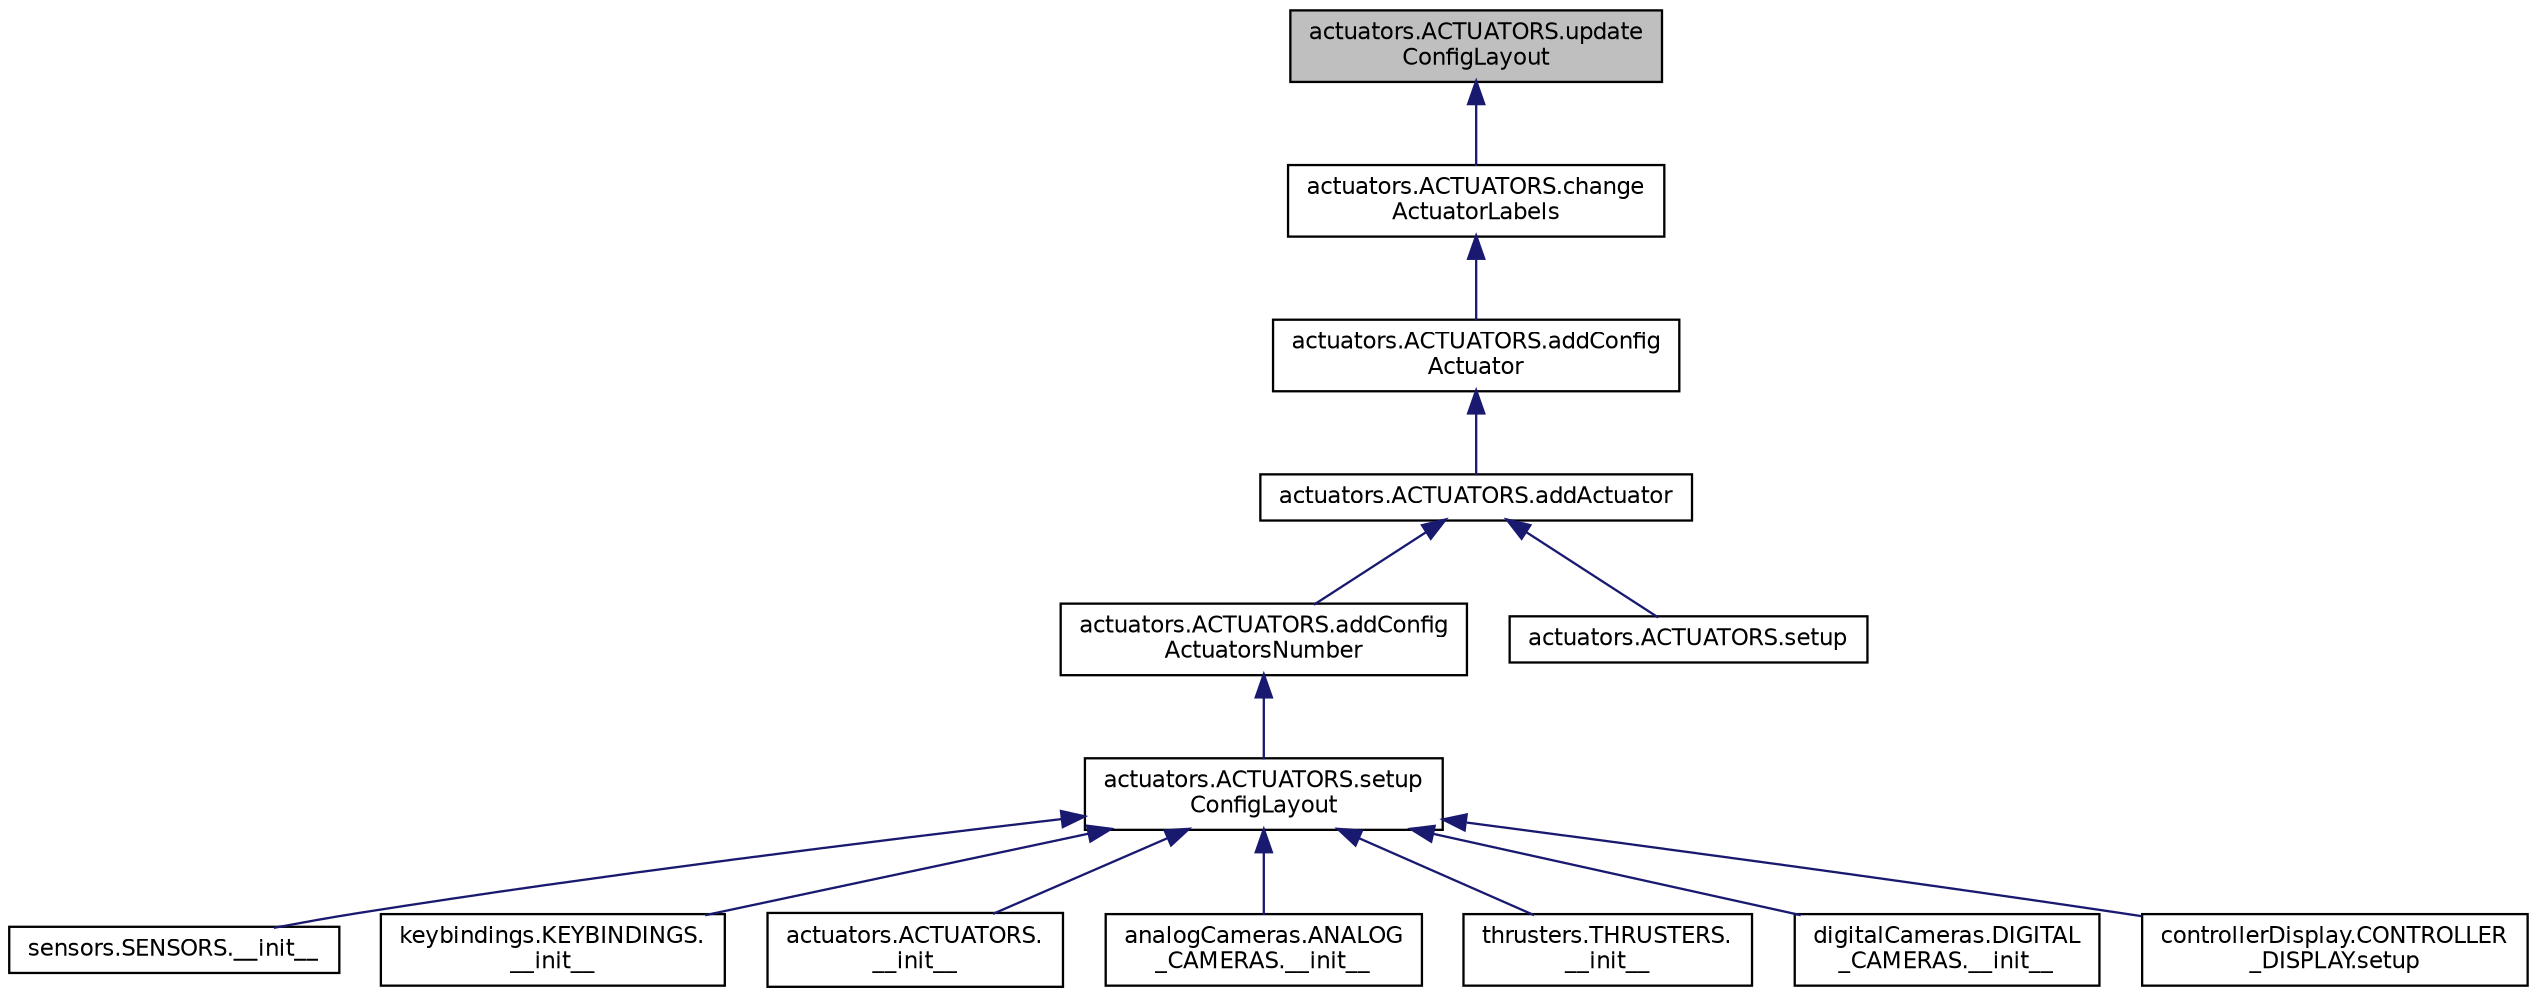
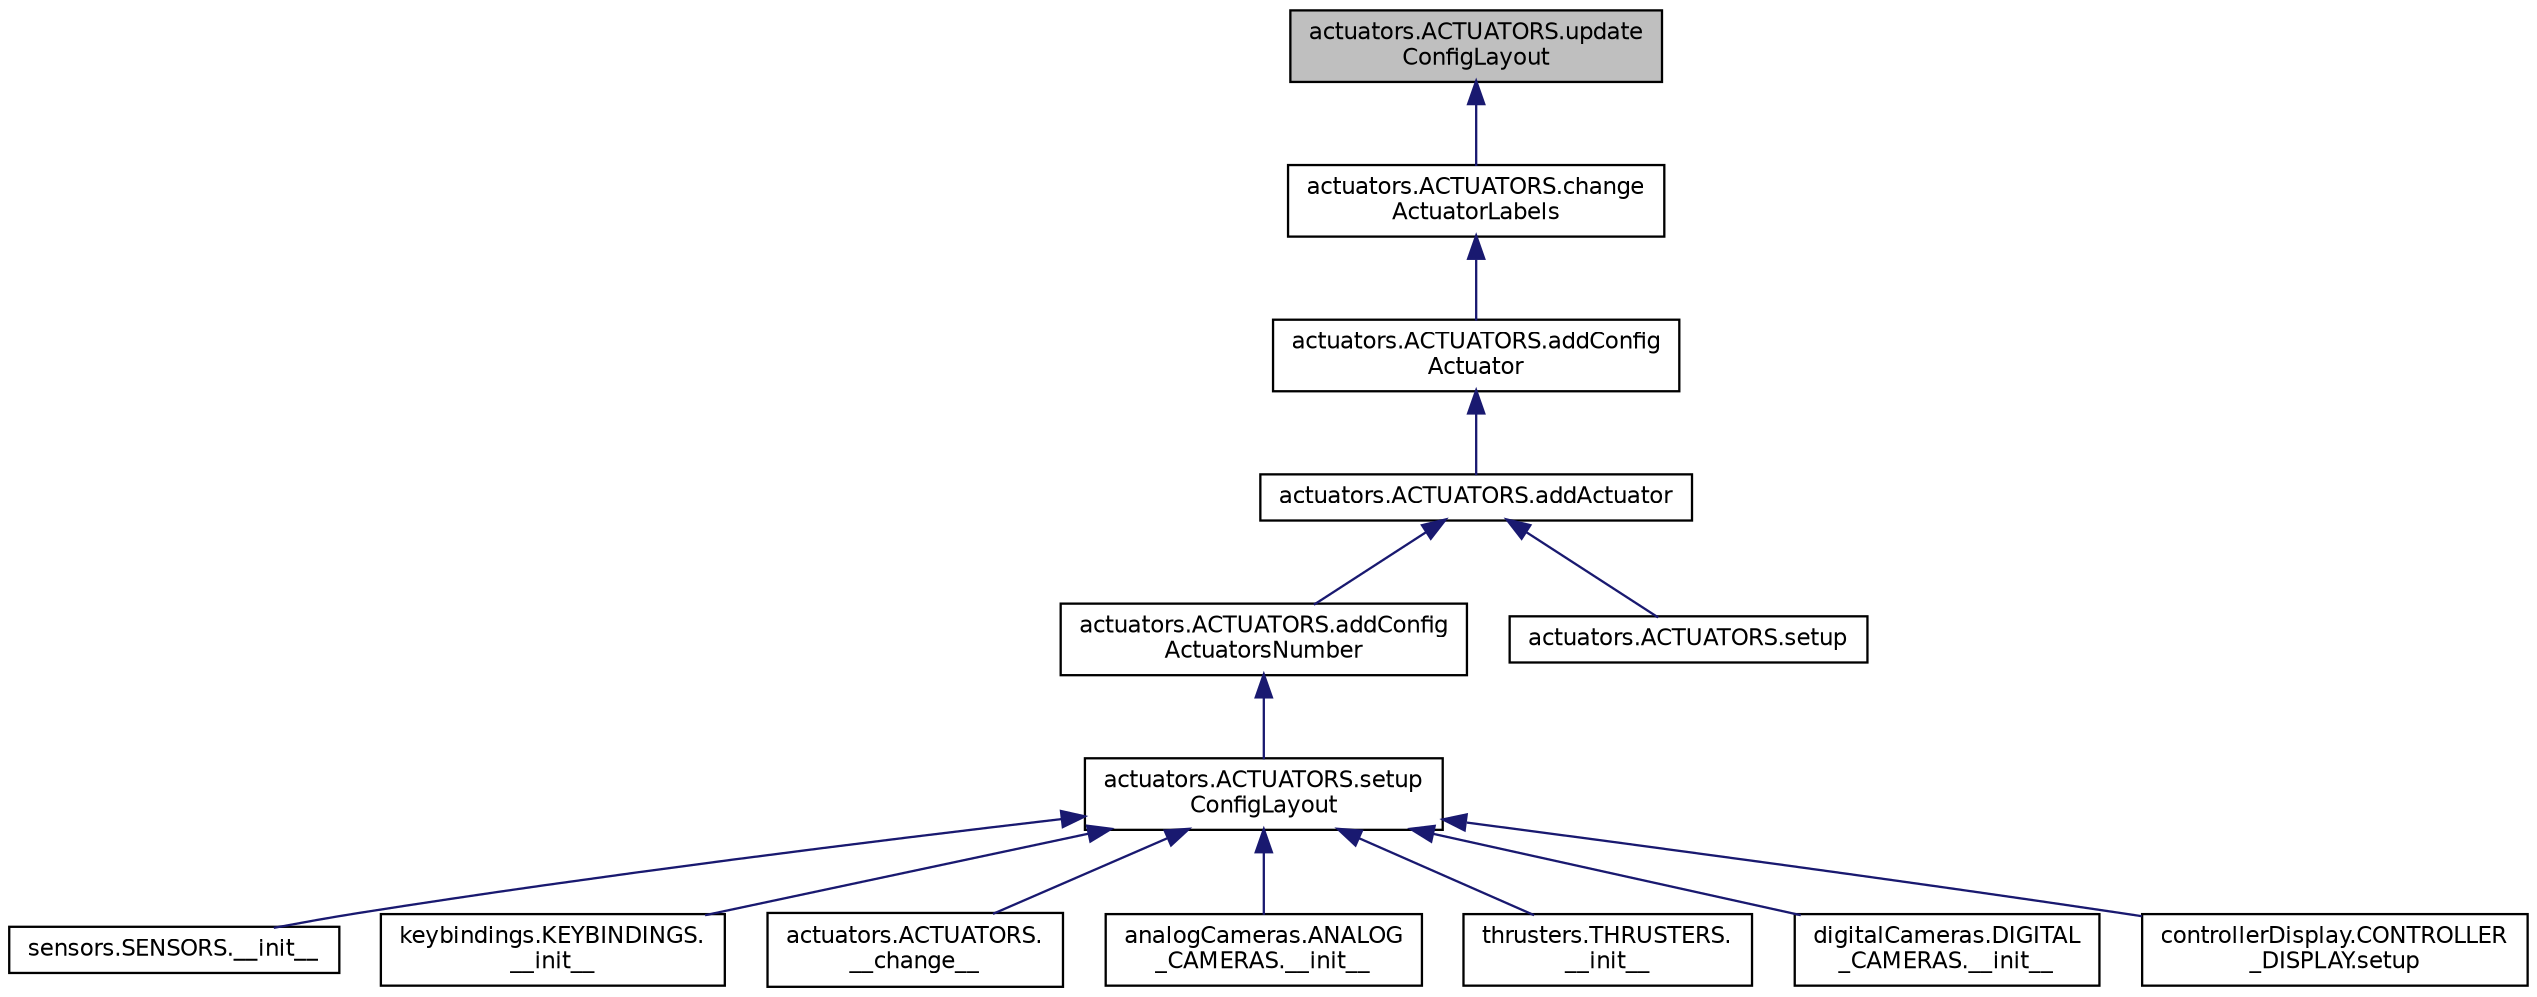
(915, 950) -> (915, 950)
